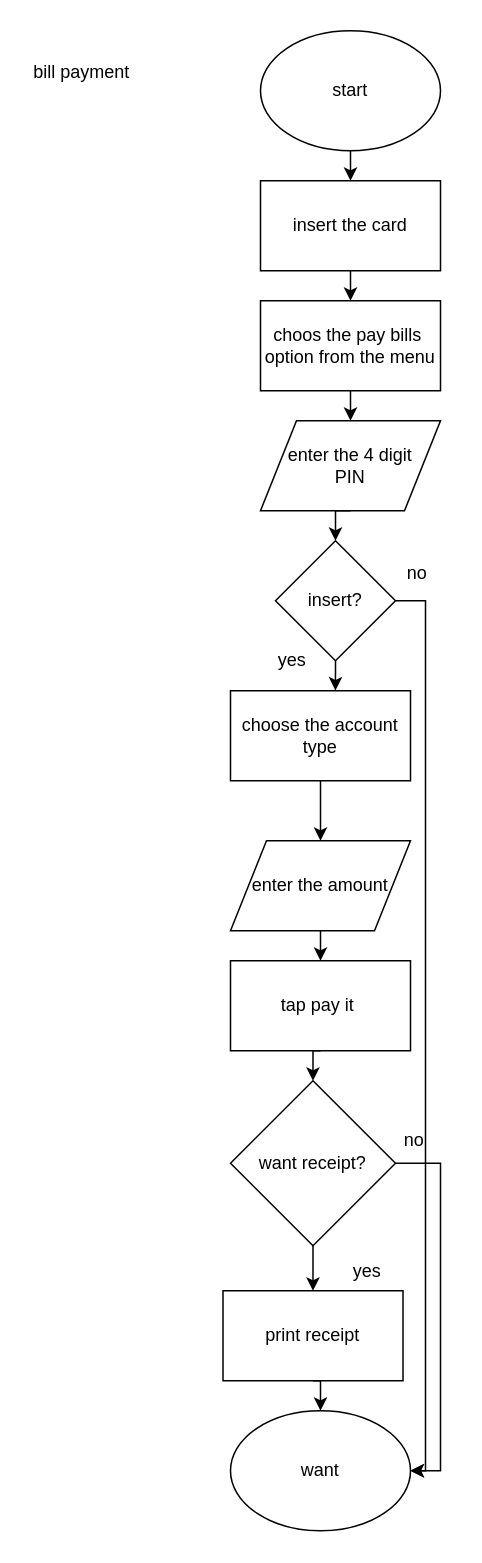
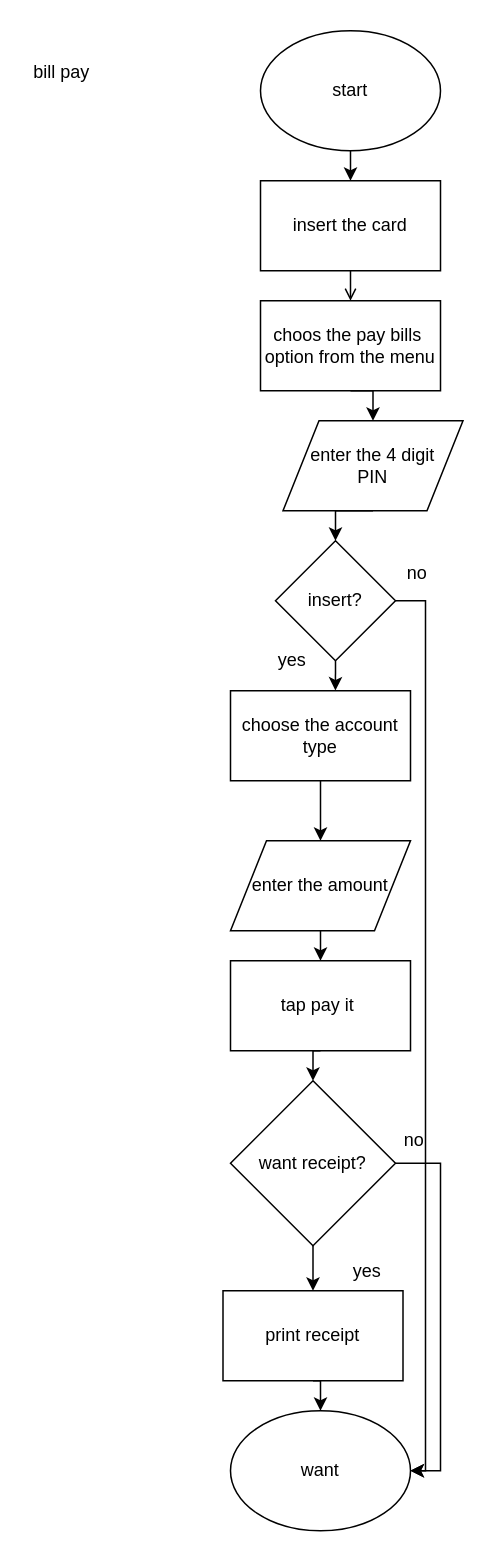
(85, 73) -> (65, 73)
(350, 289) -> (350, 291)
(350, 466) -> (373, 466)
